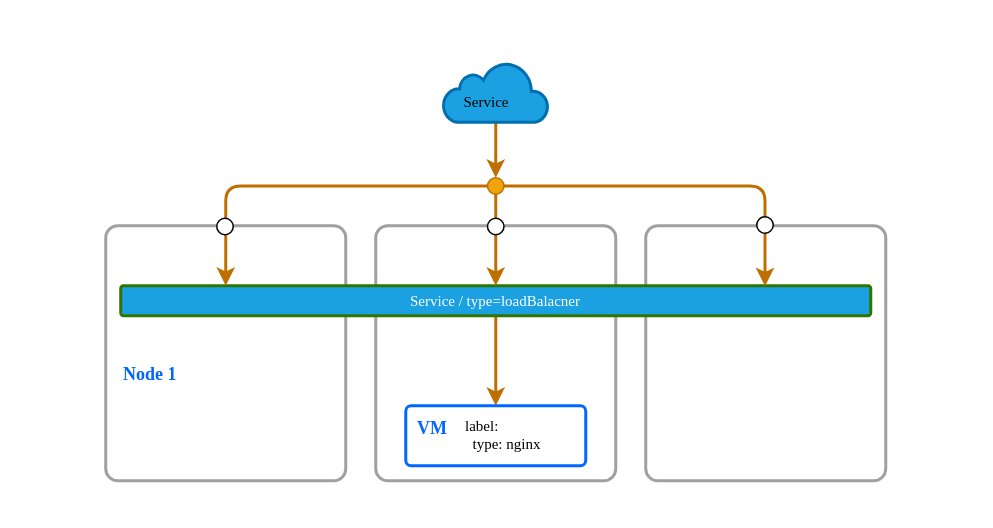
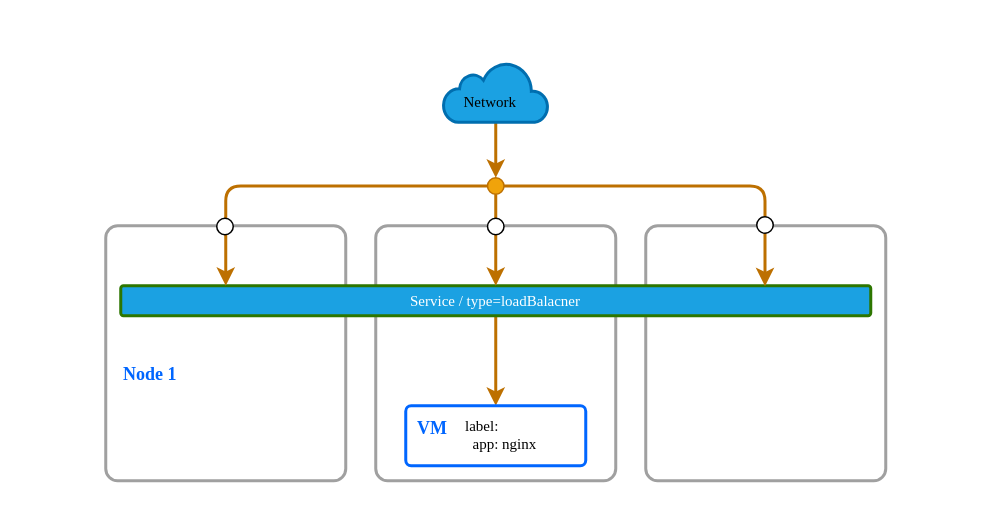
(492, 101) -> (494, 101)
(506, 436) -> (502, 436)
